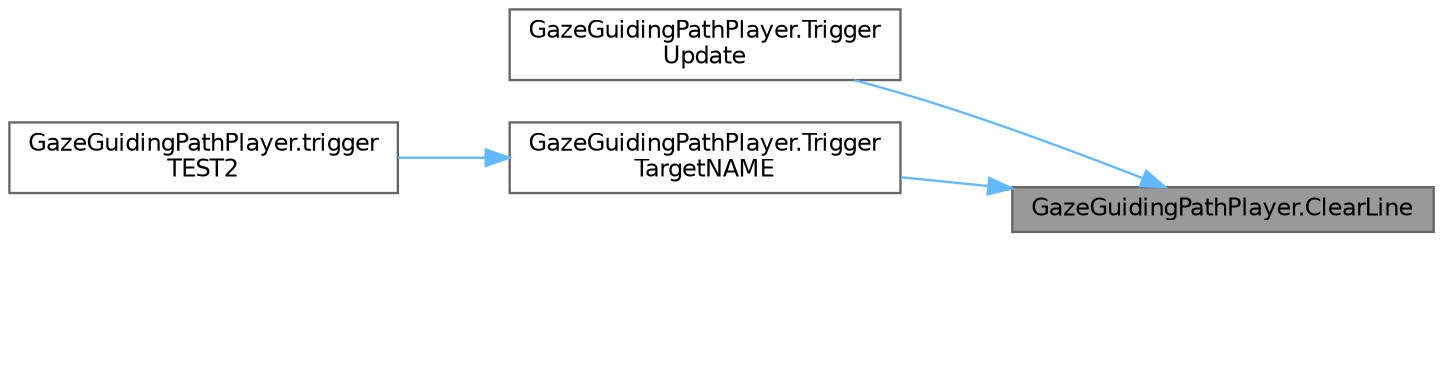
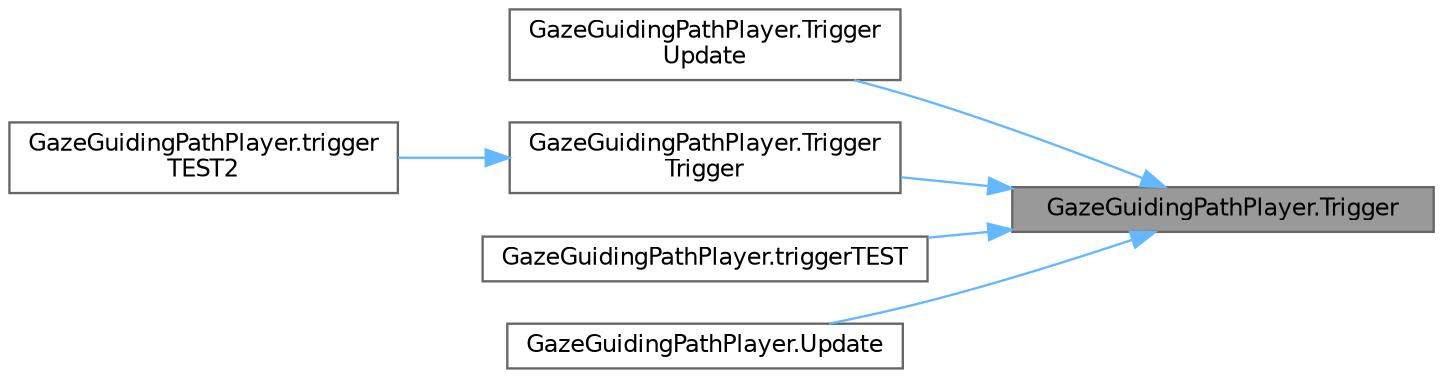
(705, 158) -> (705, 158)
(1223, 210) -> (1223, 210)
none -> (705, 259)
none -> (705, 346)
